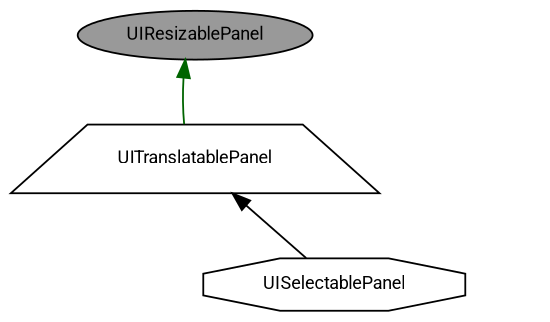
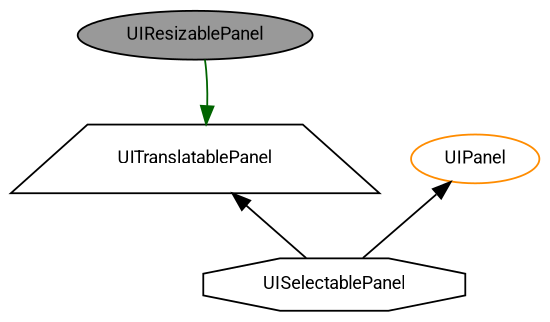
(183, 101) -> (207, 83)
none -> (475, 159)
